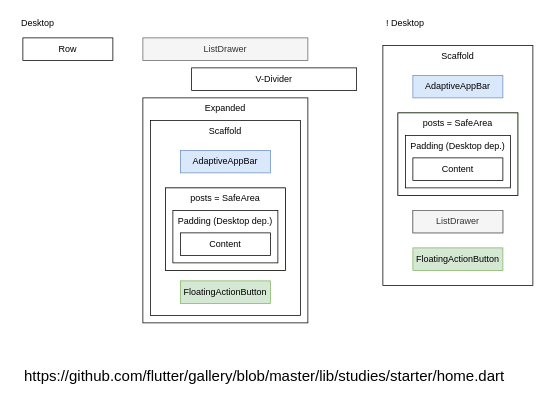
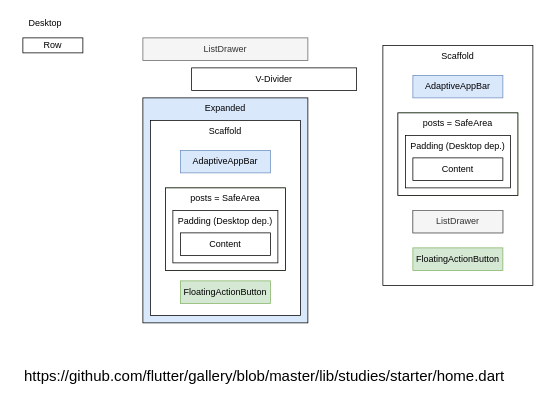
(38, 23) -> (45, 23)
(405, 23) -> none
(68, 49) -> (53, 45)
(225, 109) -> (225, 109)
